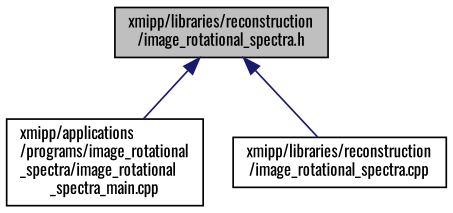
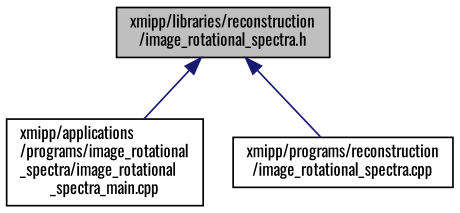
(340, 162) -> (343, 162)
